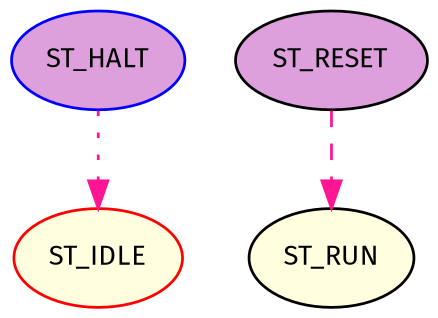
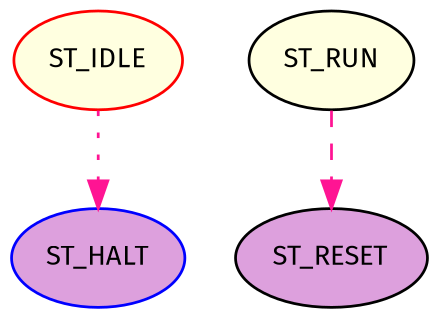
(98, 146) -> (98, 146)
(332, 146) -> (332, 146)
